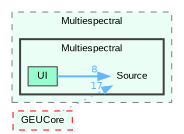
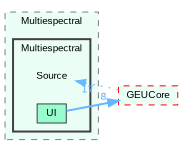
(78, 76) -> (83, 108)
